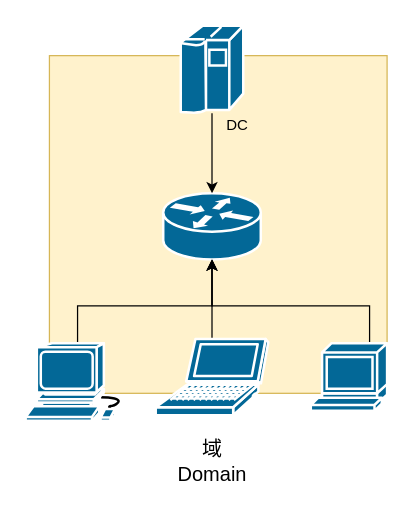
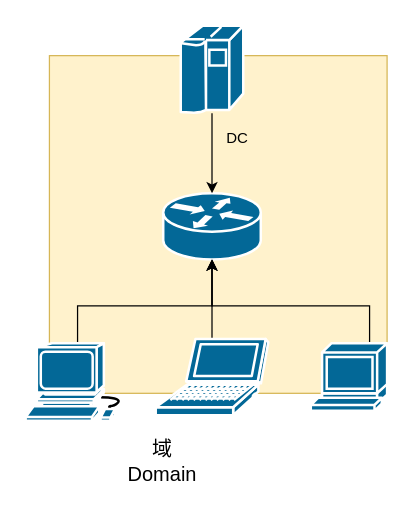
(237, 126) -> (237, 138)
(212, 462) -> (162, 462)
